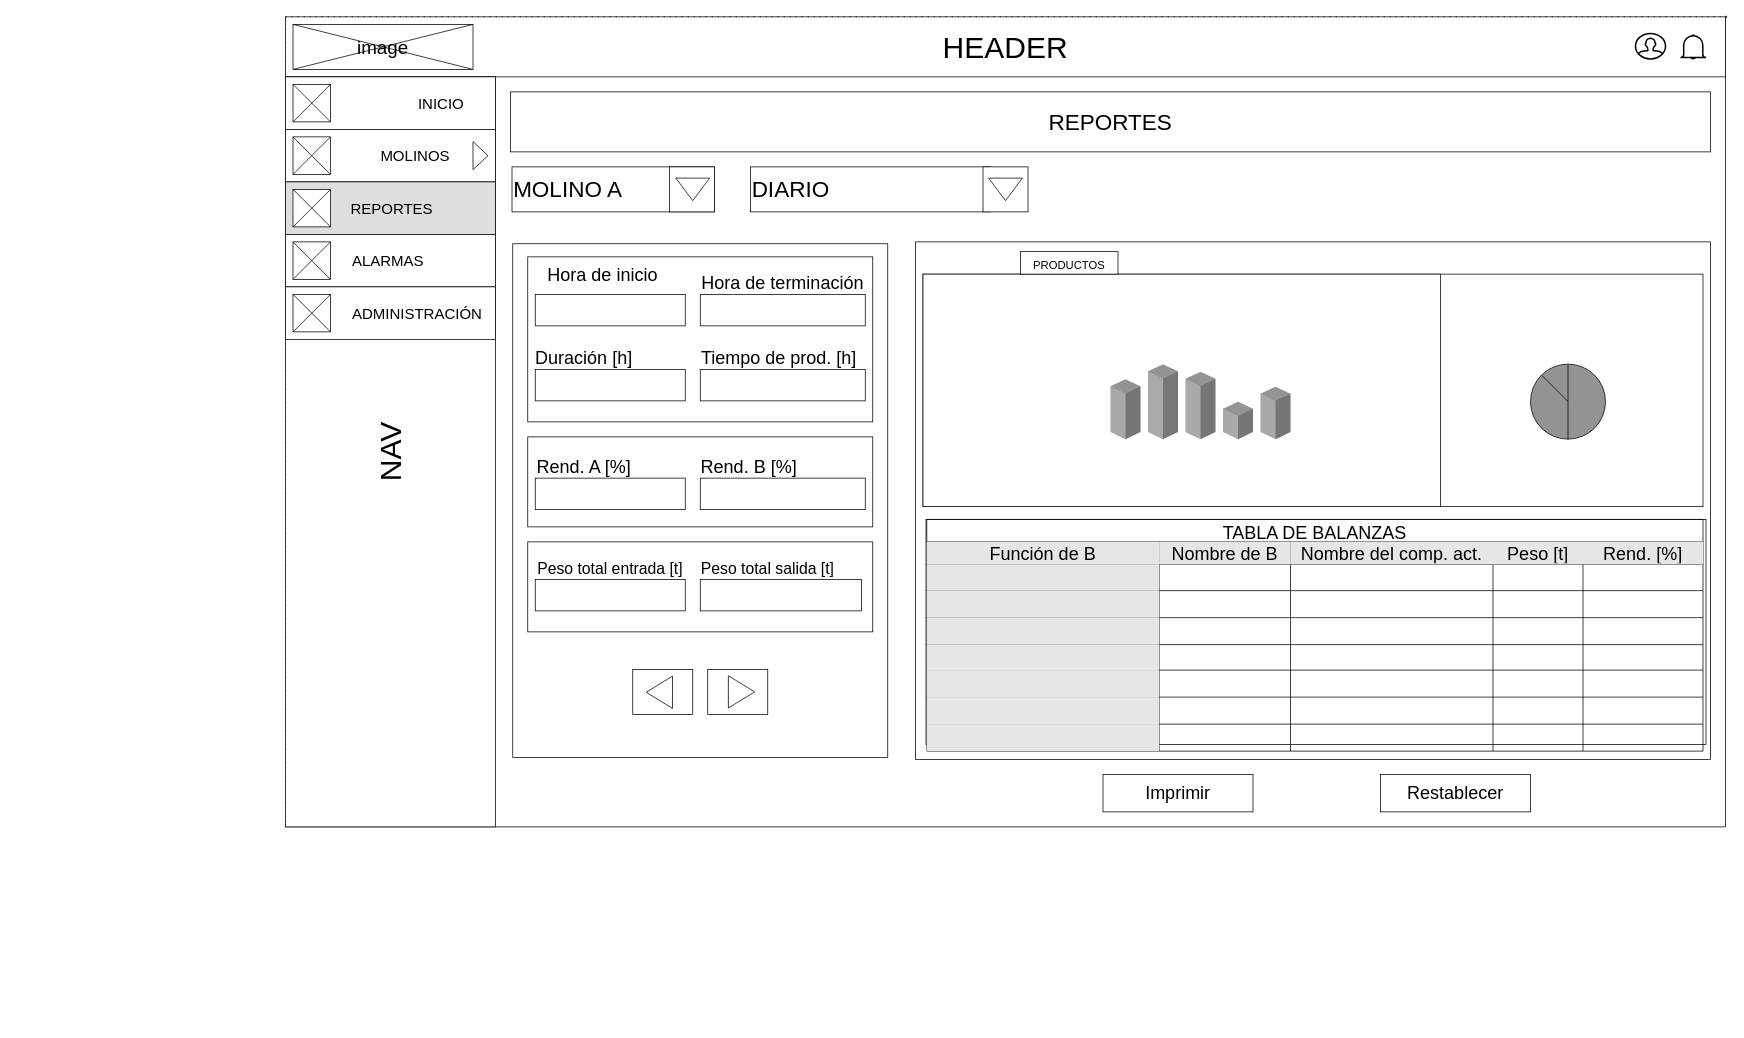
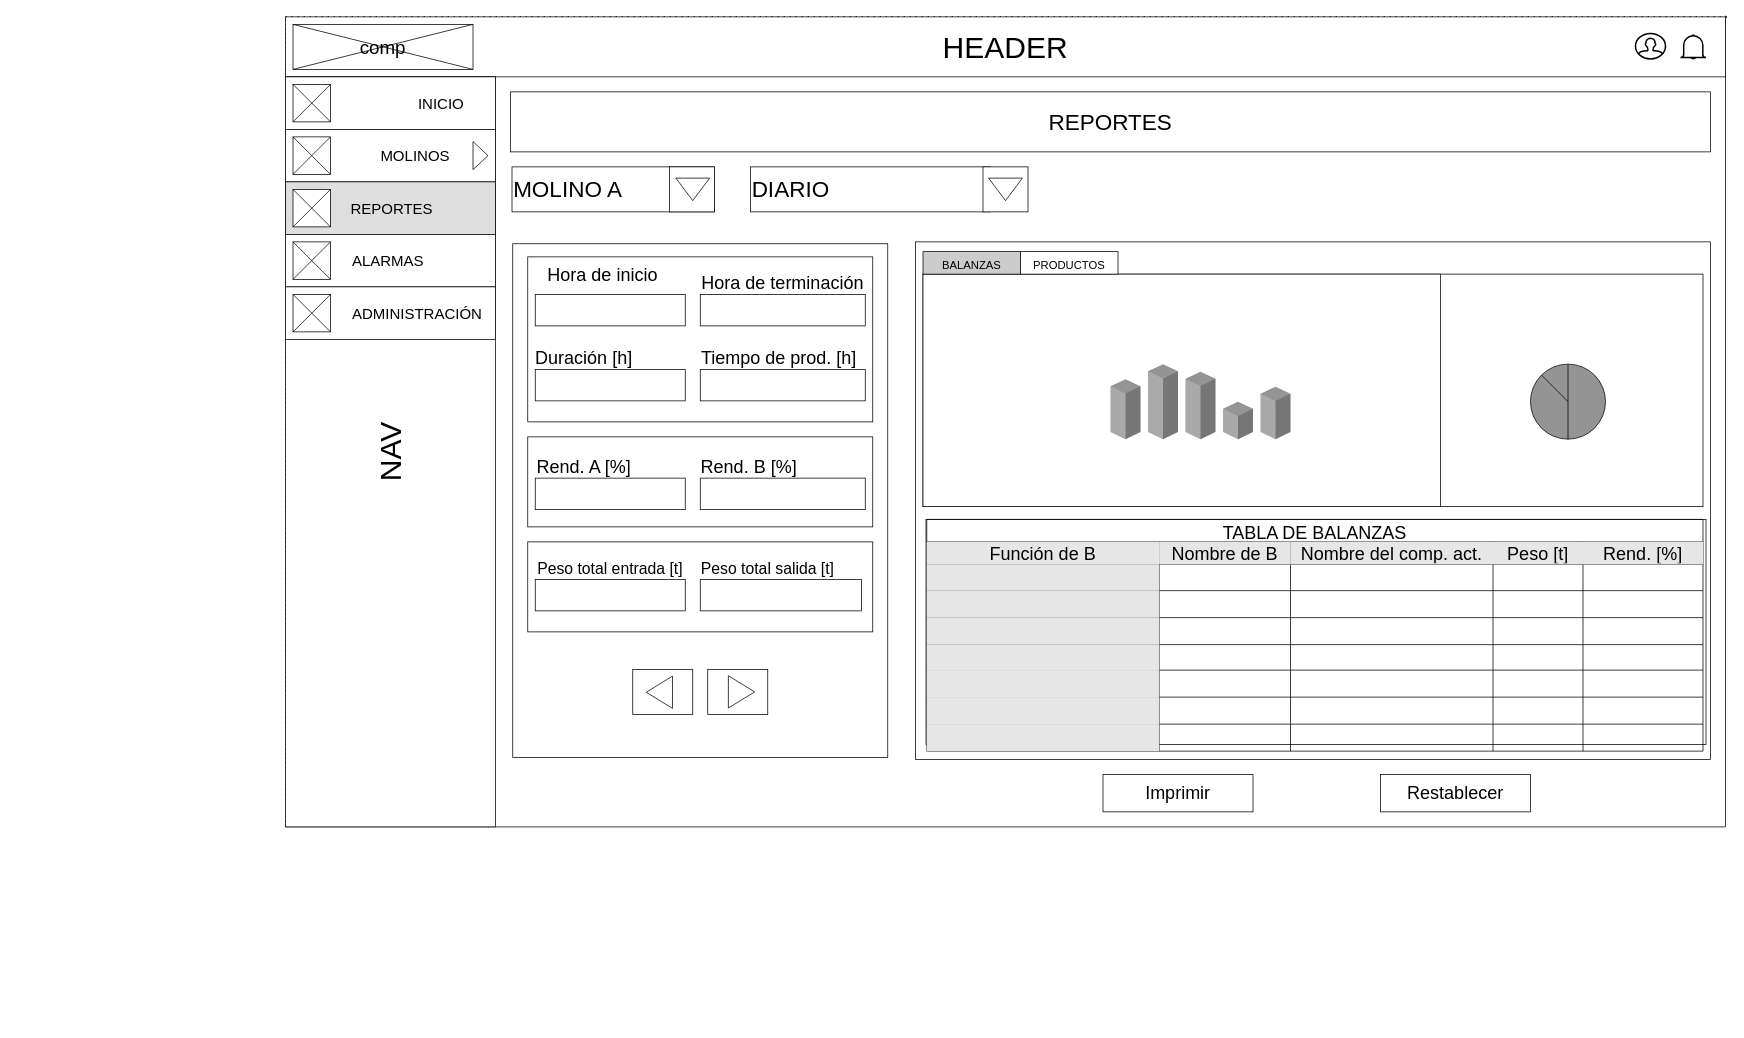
(383, 47) -> (383, 47)
none -> (972, 263)
